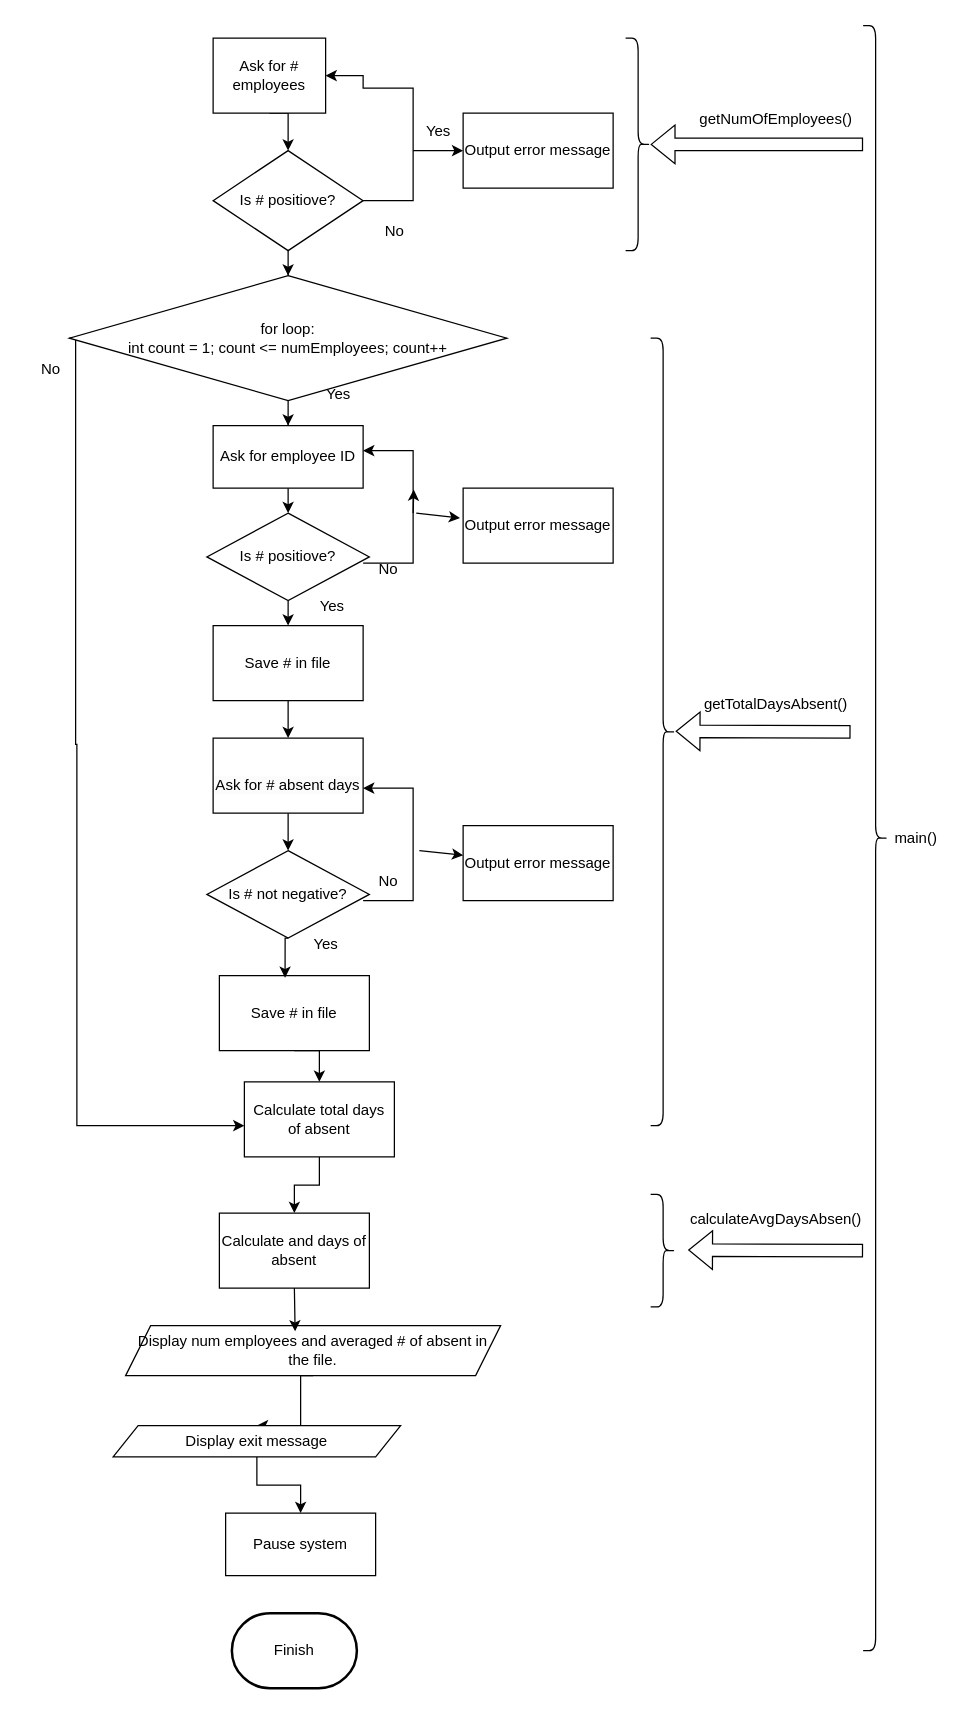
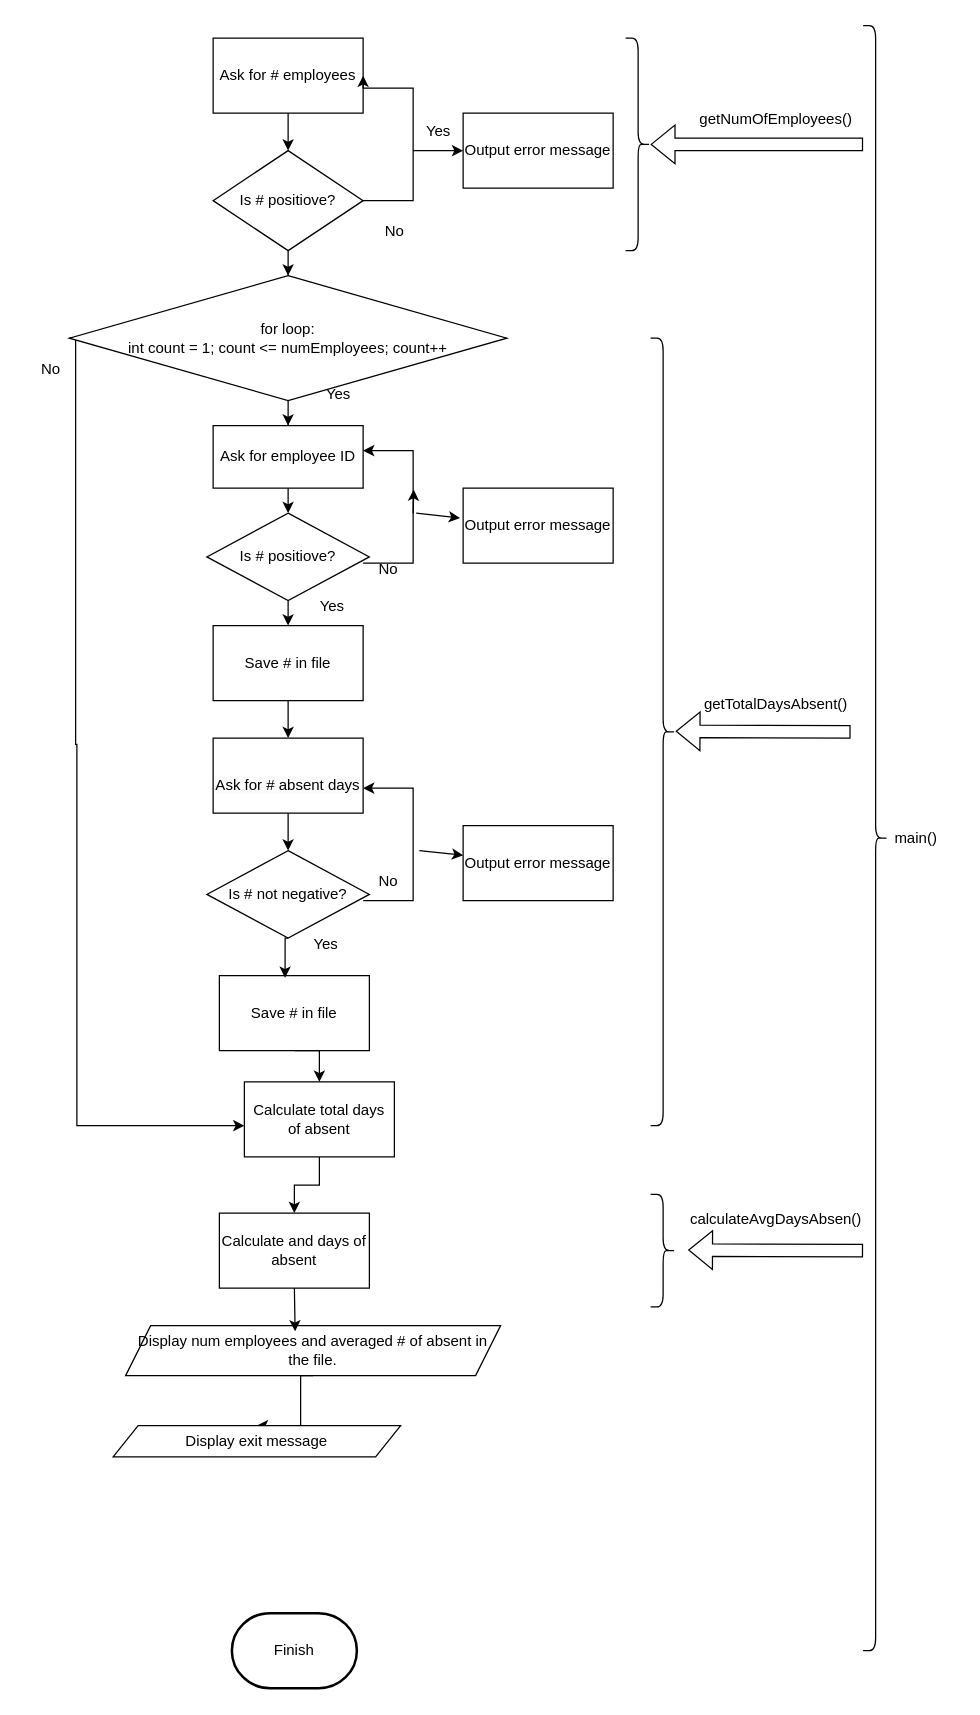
(269, 76) -> (288, 76)
(274, 1485) -> none
(301, 1544) -> none
